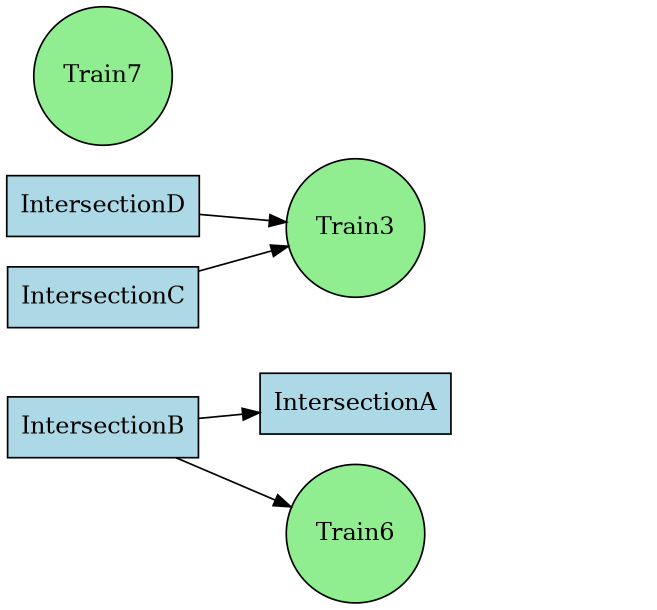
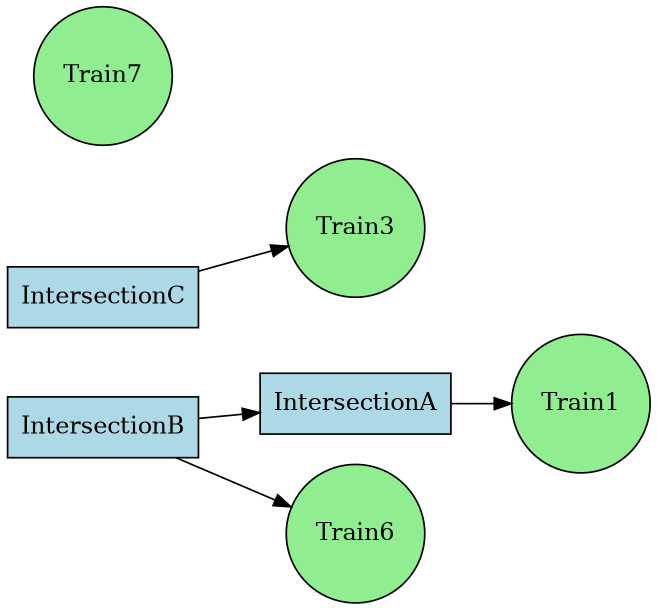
(103, 206) -> none
none -> (581, 404)
